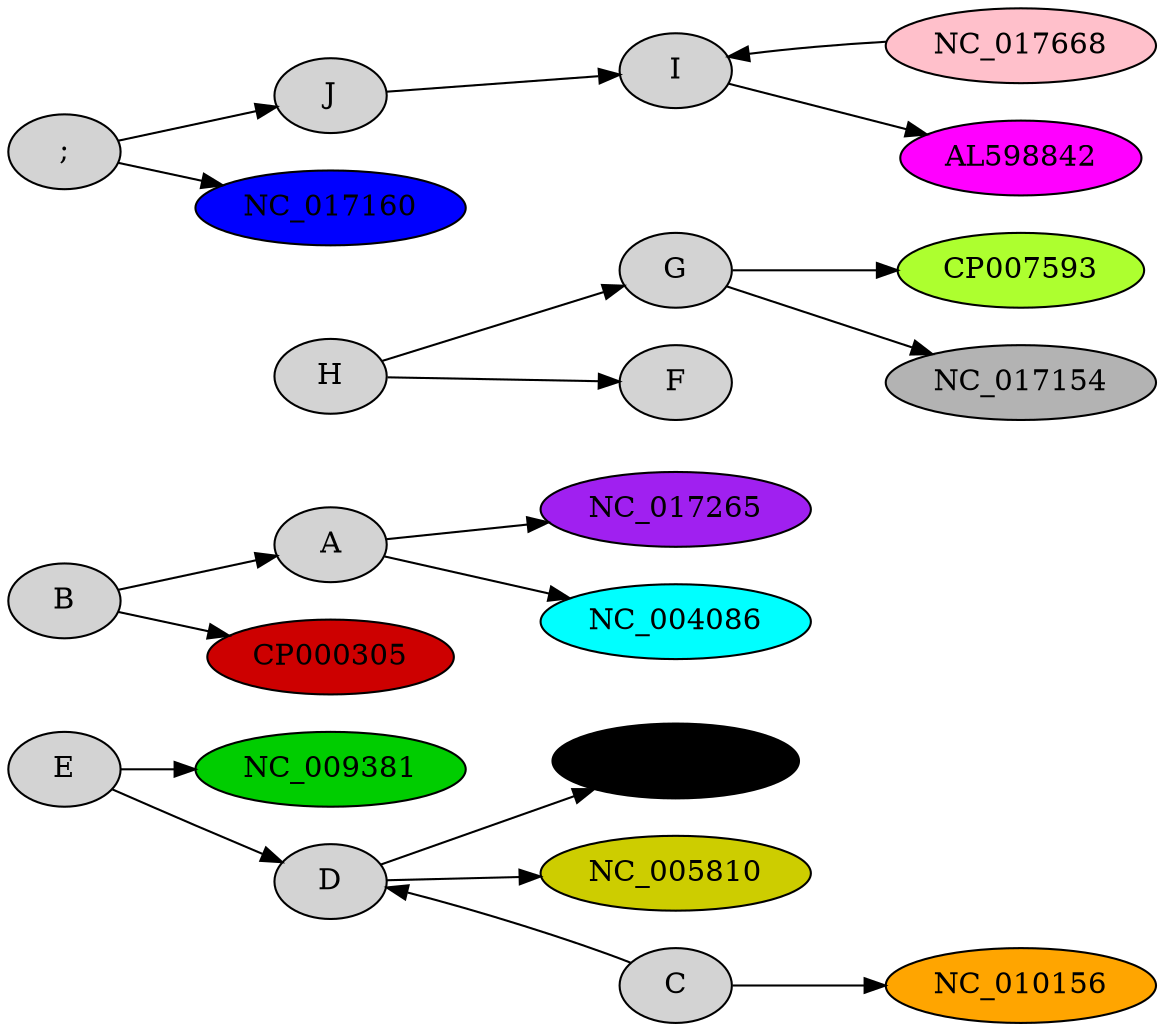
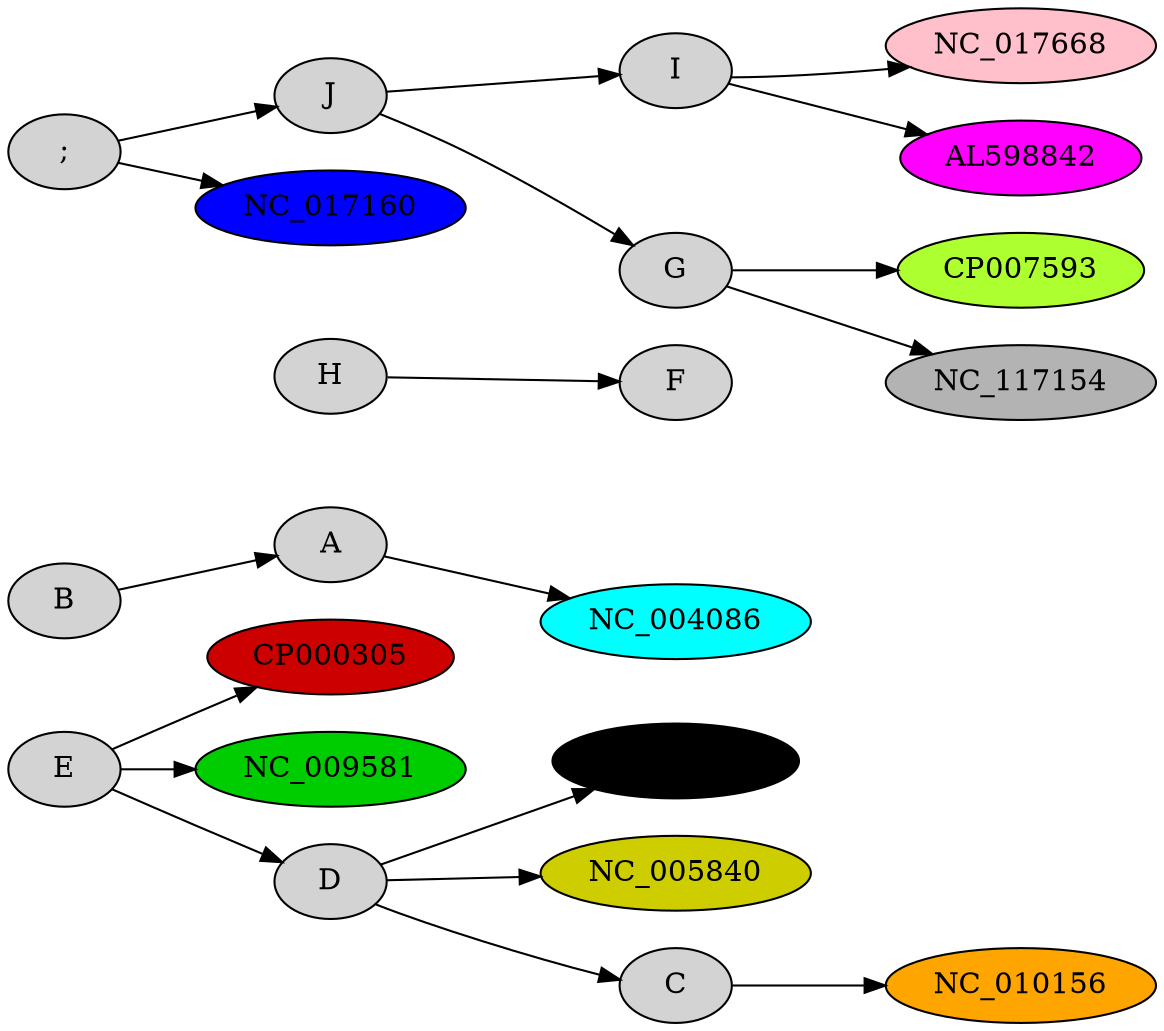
(818, 47) -> (810, 75)
(493, 326) -> (500, 169)
(1021, 383) -> (1021, 383)
(676, 509) -> none
(163, 622) -> (174, 722)
(331, 769) -> (331, 769)
(676, 873) -> (676, 873)
(520, 925) -> (487, 942)
